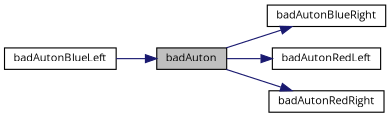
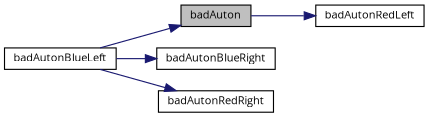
(254, 39) -> (131, 59)
(254, 78) -> (133, 79)
